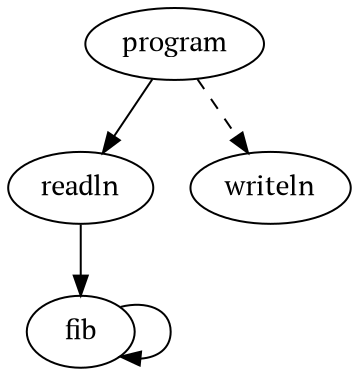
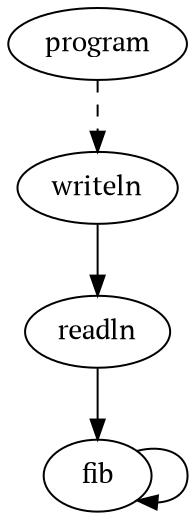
(133, 108) -> (98, 250)
